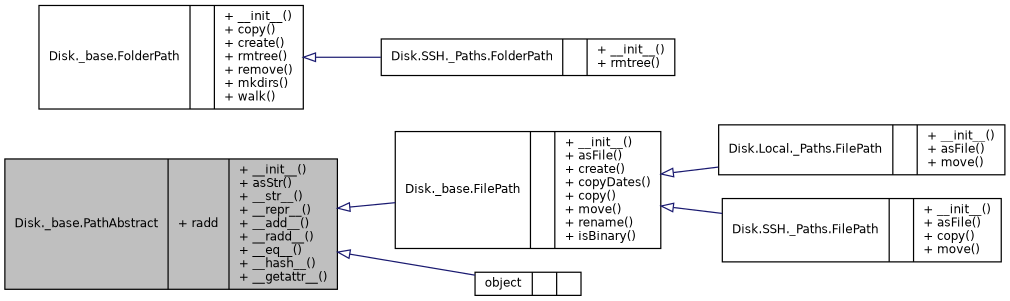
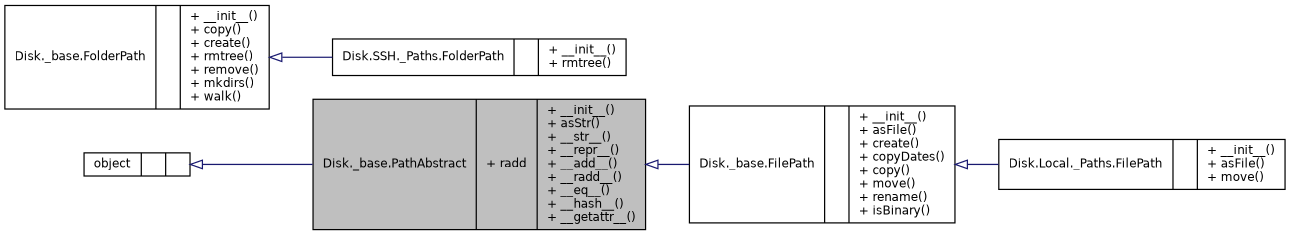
(862, 230) -> none
(412, 265) -> (258, 164)
